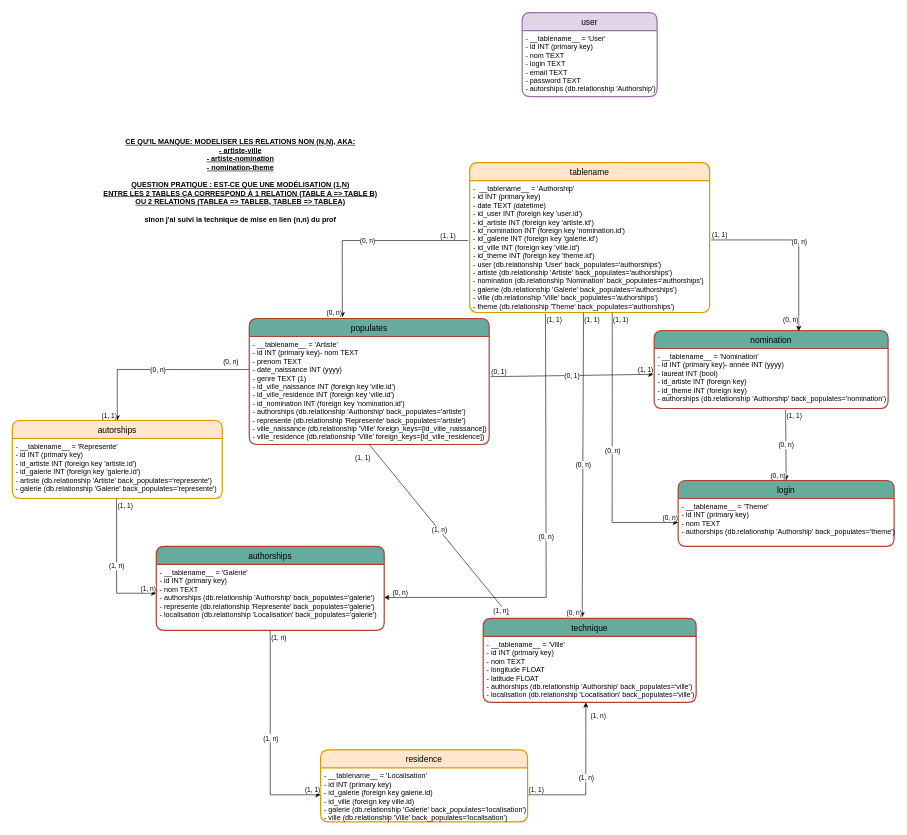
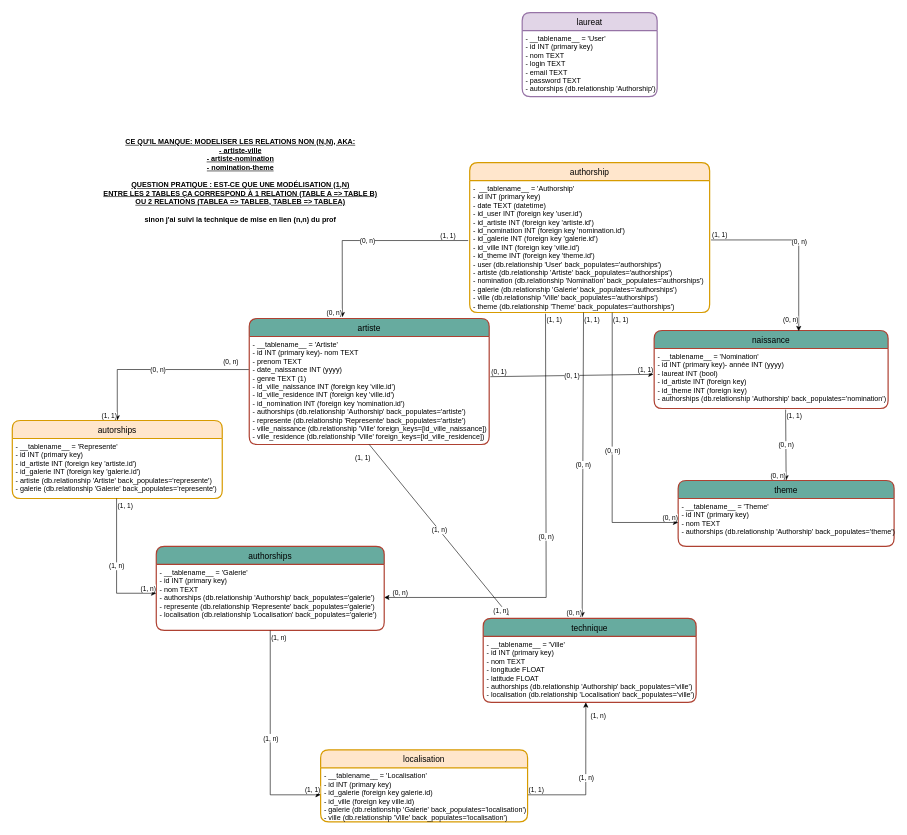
(590, 22) -> (590, 22)
(590, 172) -> (590, 172)
(369, 328) -> (369, 328)
(771, 340) -> (771, 340)
(786, 490) -> (786, 490)
(424, 759) -> (424, 759)
